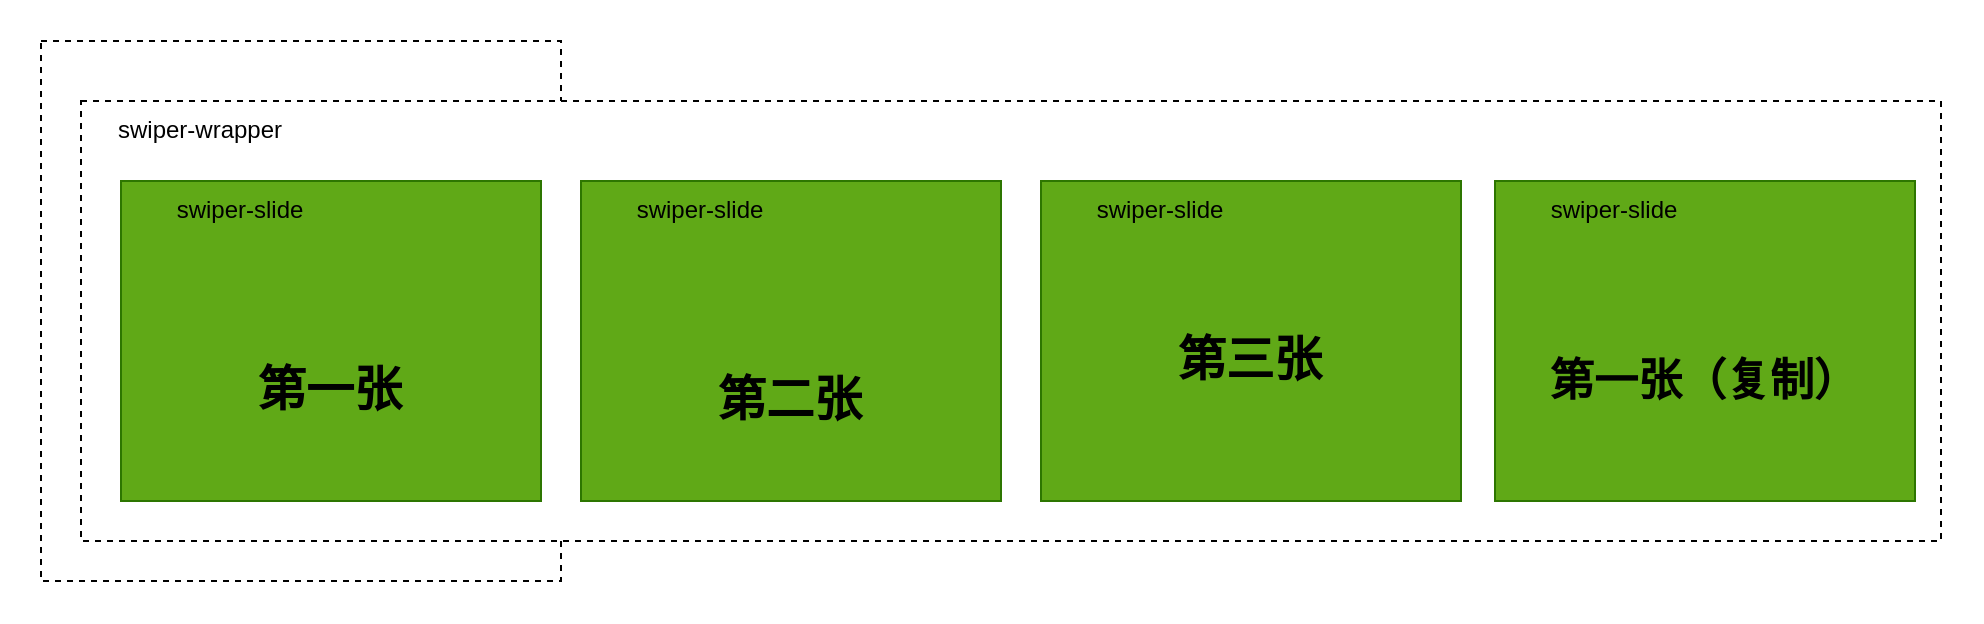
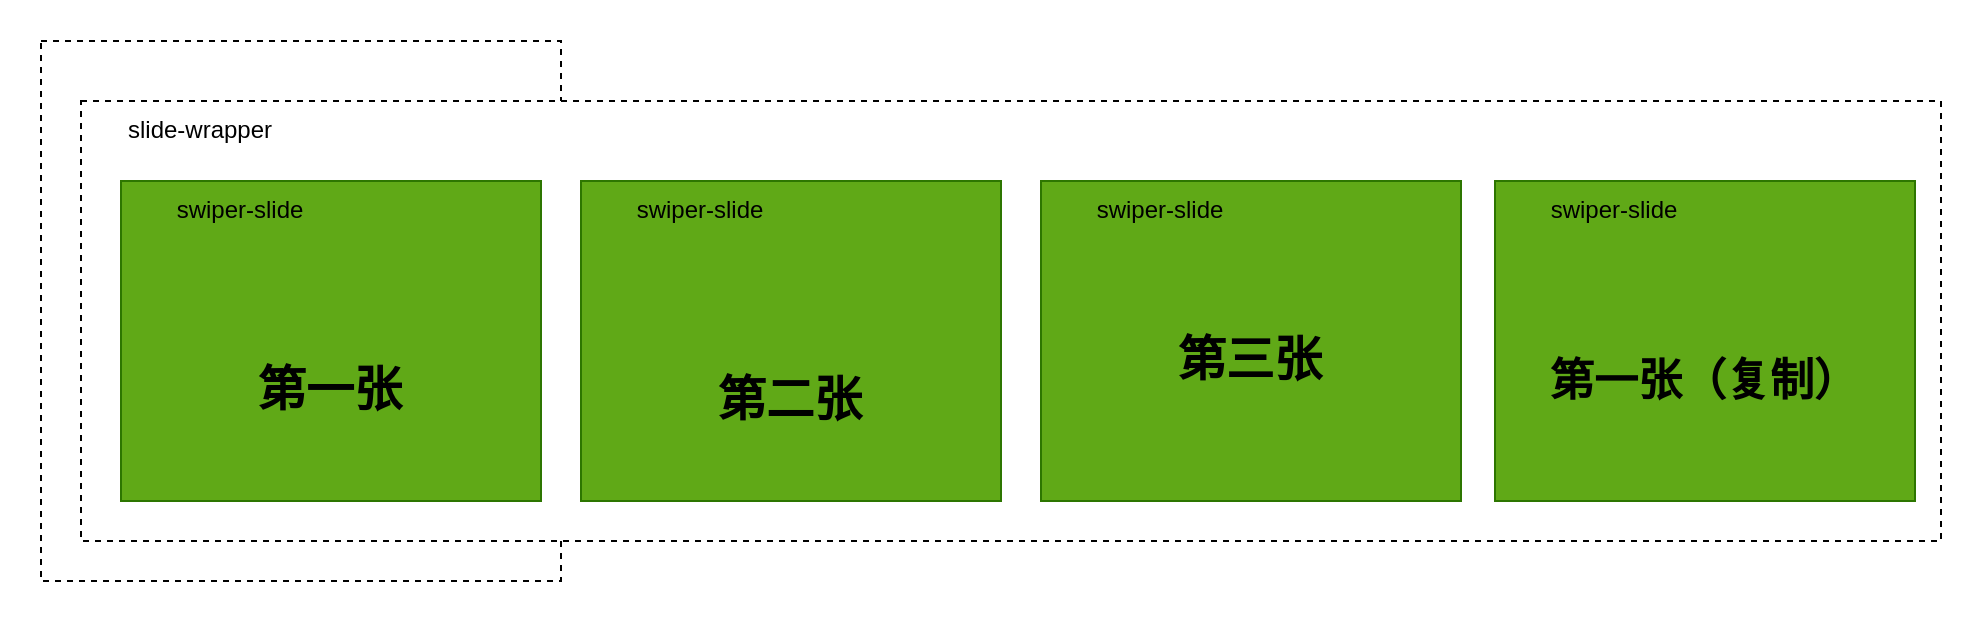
(201, 131) -> (201, 131)
